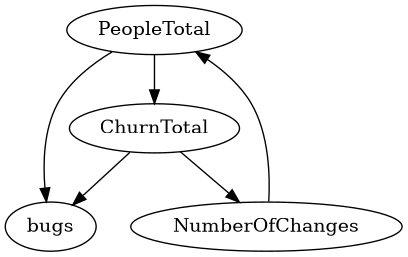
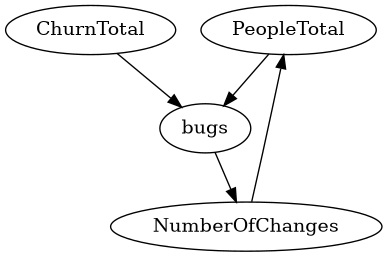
(154, 72) -> none
(205, 173) -> (223, 171)
